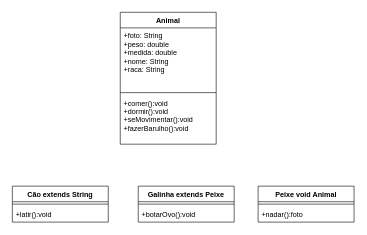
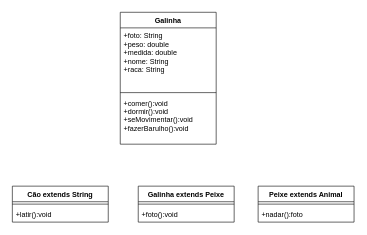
(168, 20) -> (168, 20)
(306, 194) -> (306, 194)
(172, 215) -> (164, 215)
